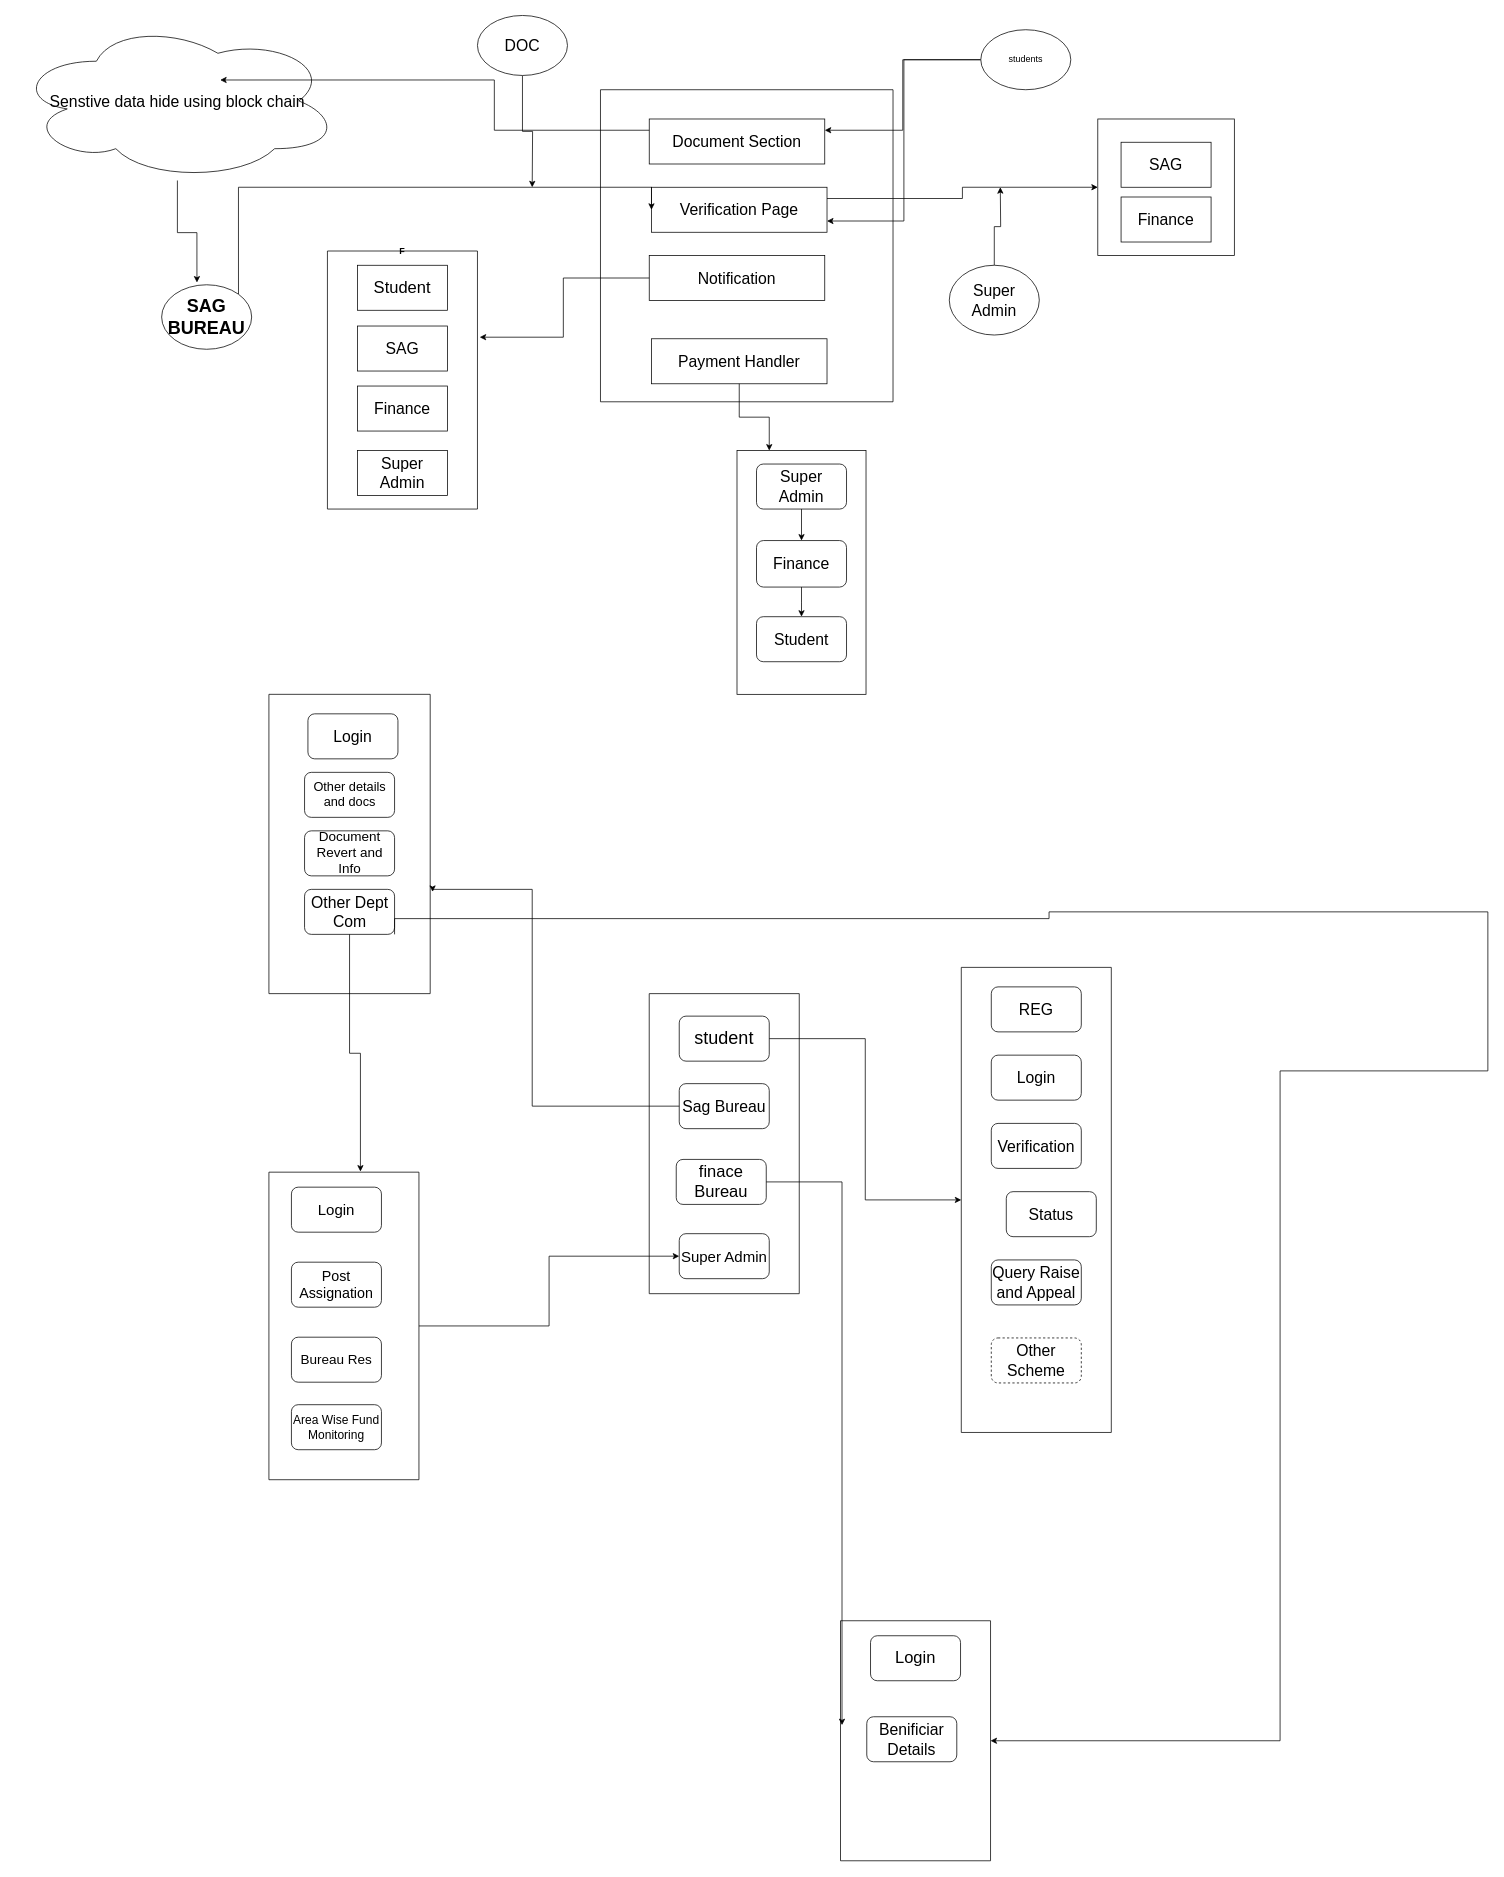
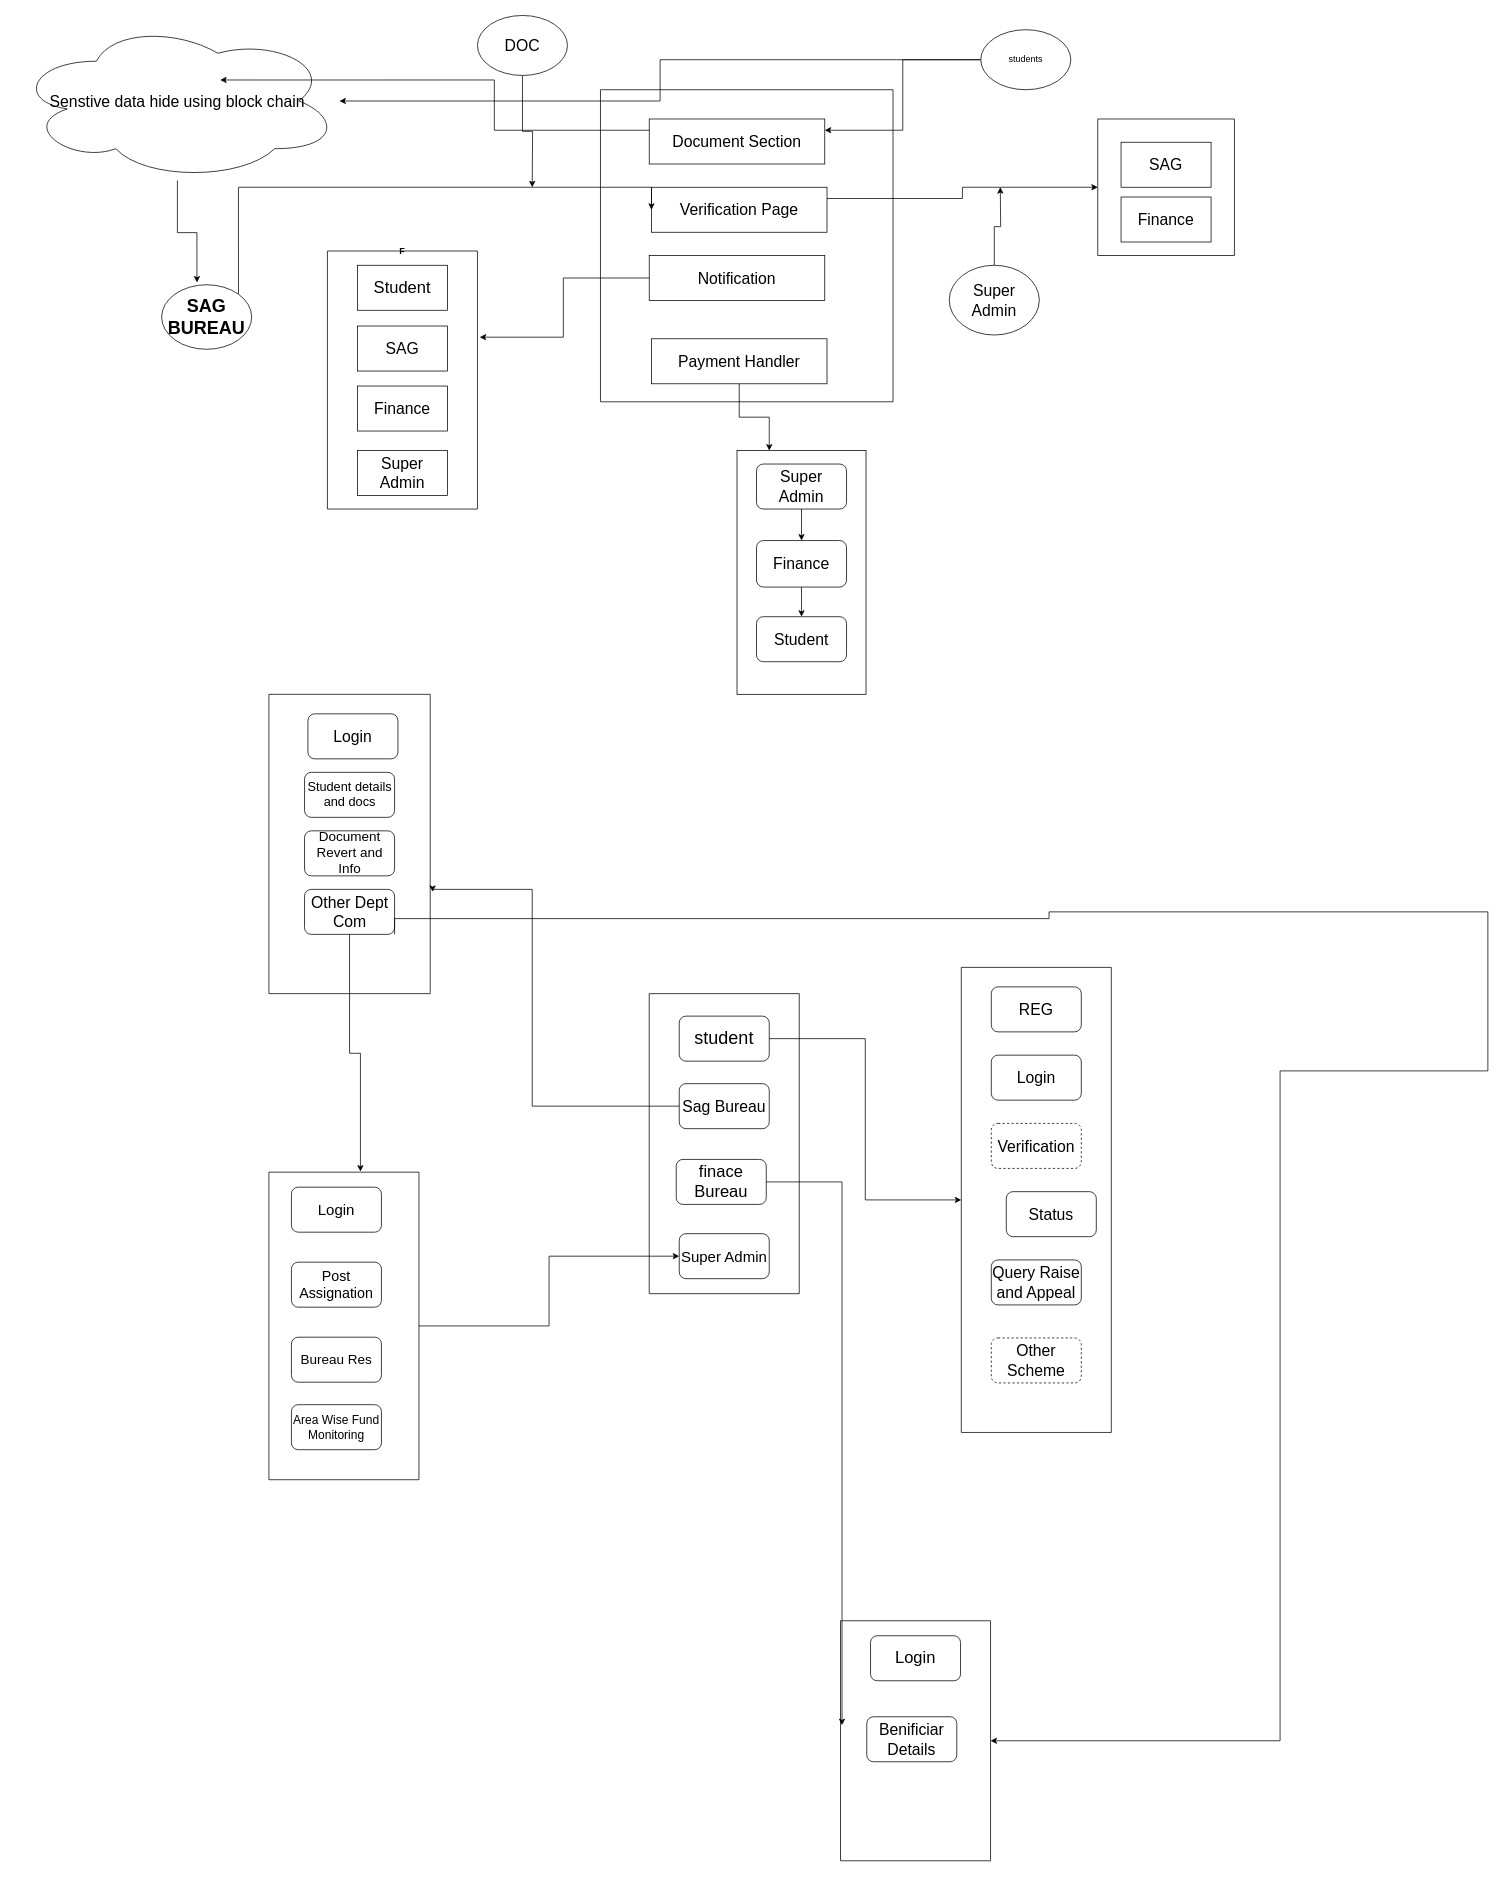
(904, 221) -> (779, 60)
(350, 795) -> (350, 795)
(1036, 1146) -> (1036, 1146)
